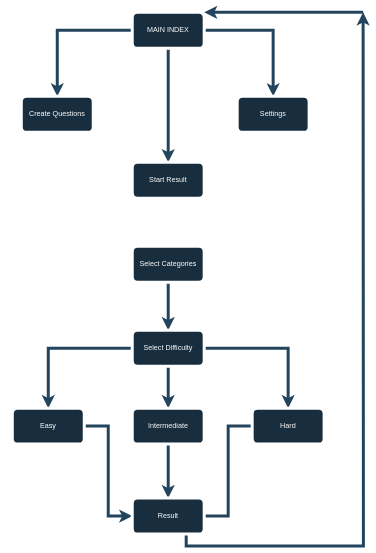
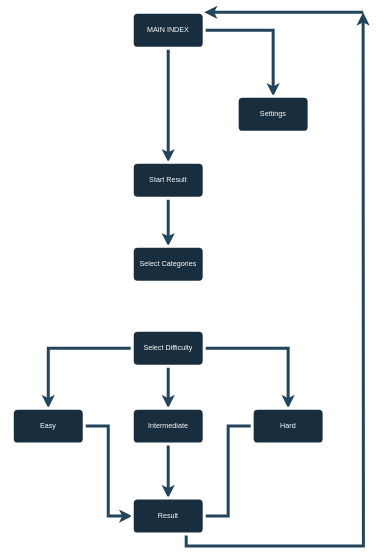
(66, 30) -> none
(57, 114) -> none
none -> (168, 218)
(168, 302) -> none
